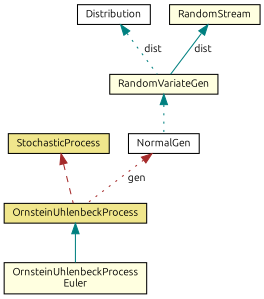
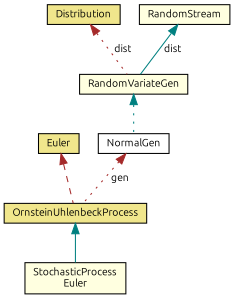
(114, 15) -> (84, 15)
(142, 54) -> (112, 54)
(59, 144) -> (59, 144)
(75, 278) -> (75, 278)
